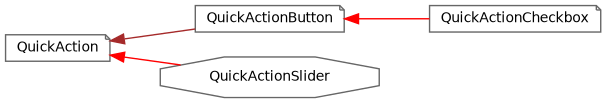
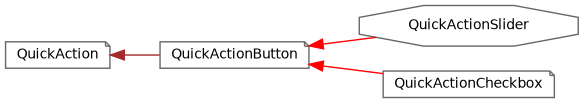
(152, 61) -> (350, 41)
